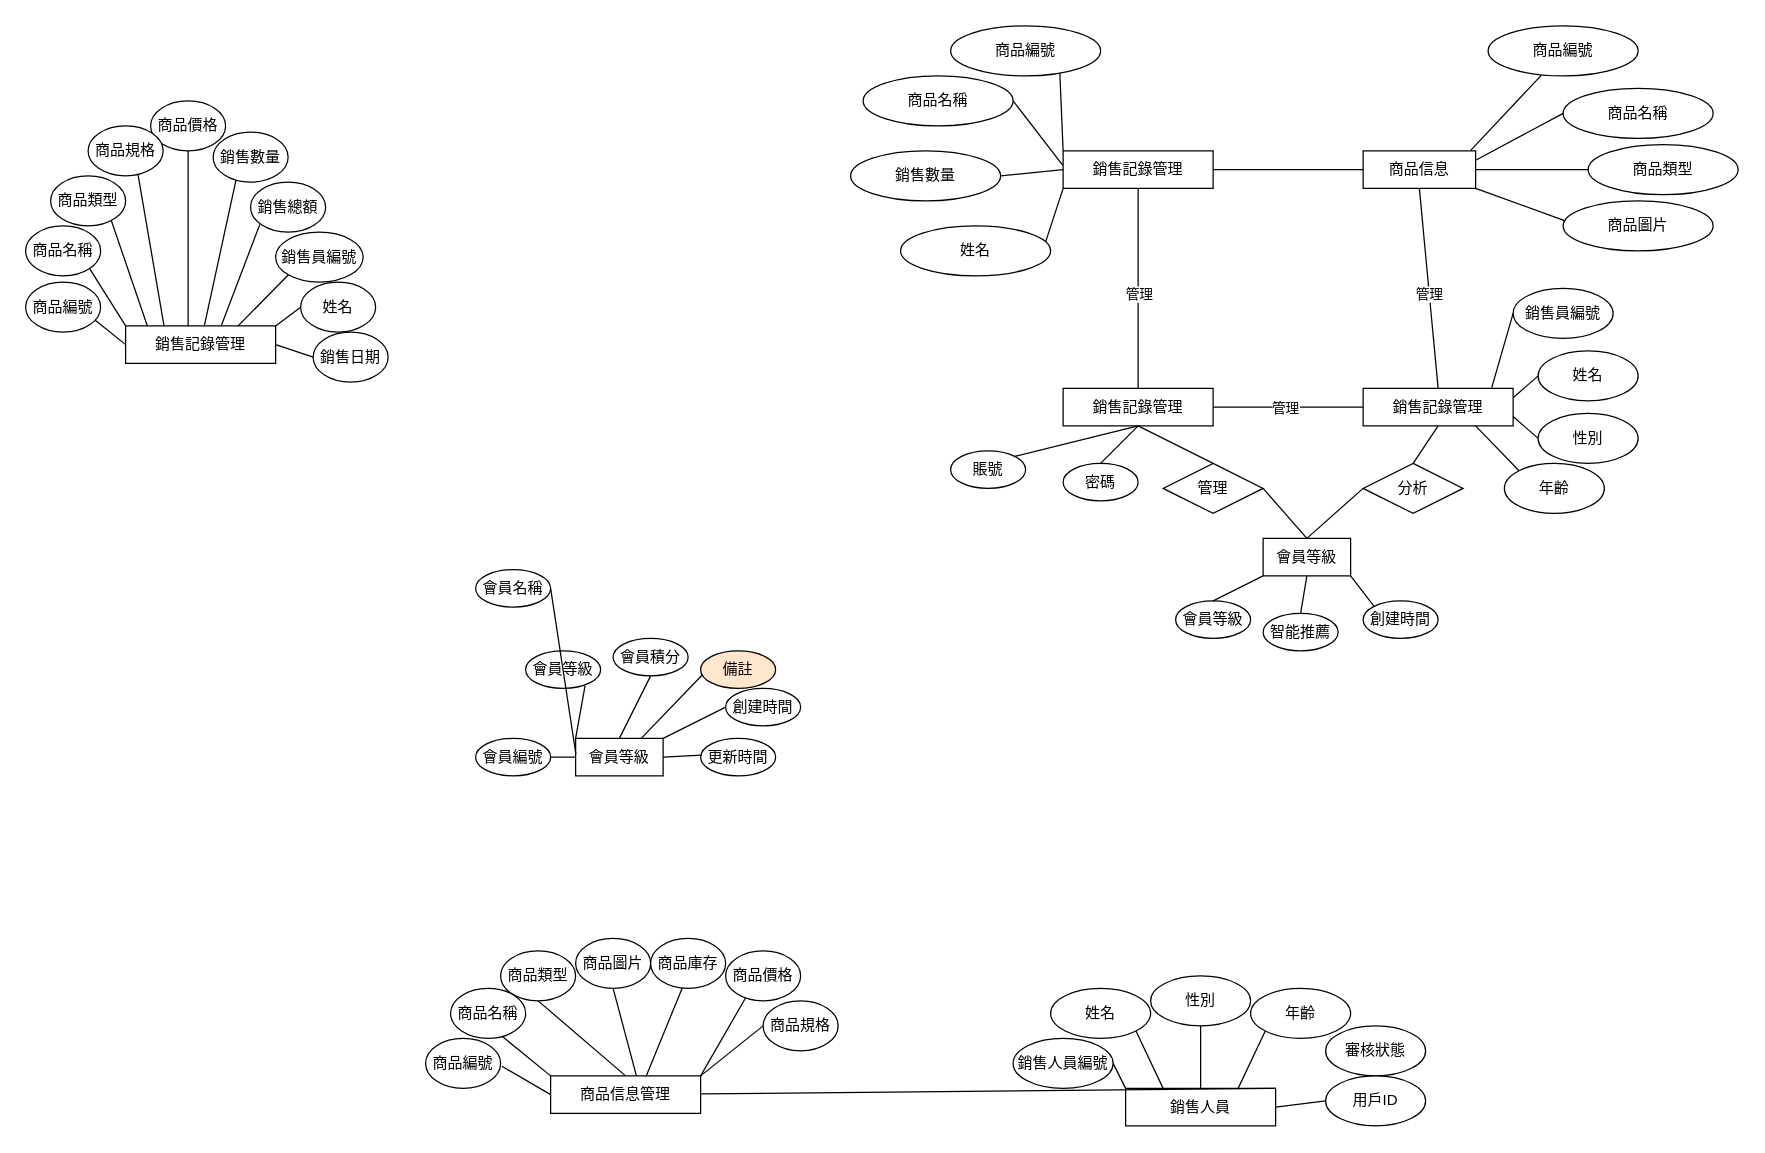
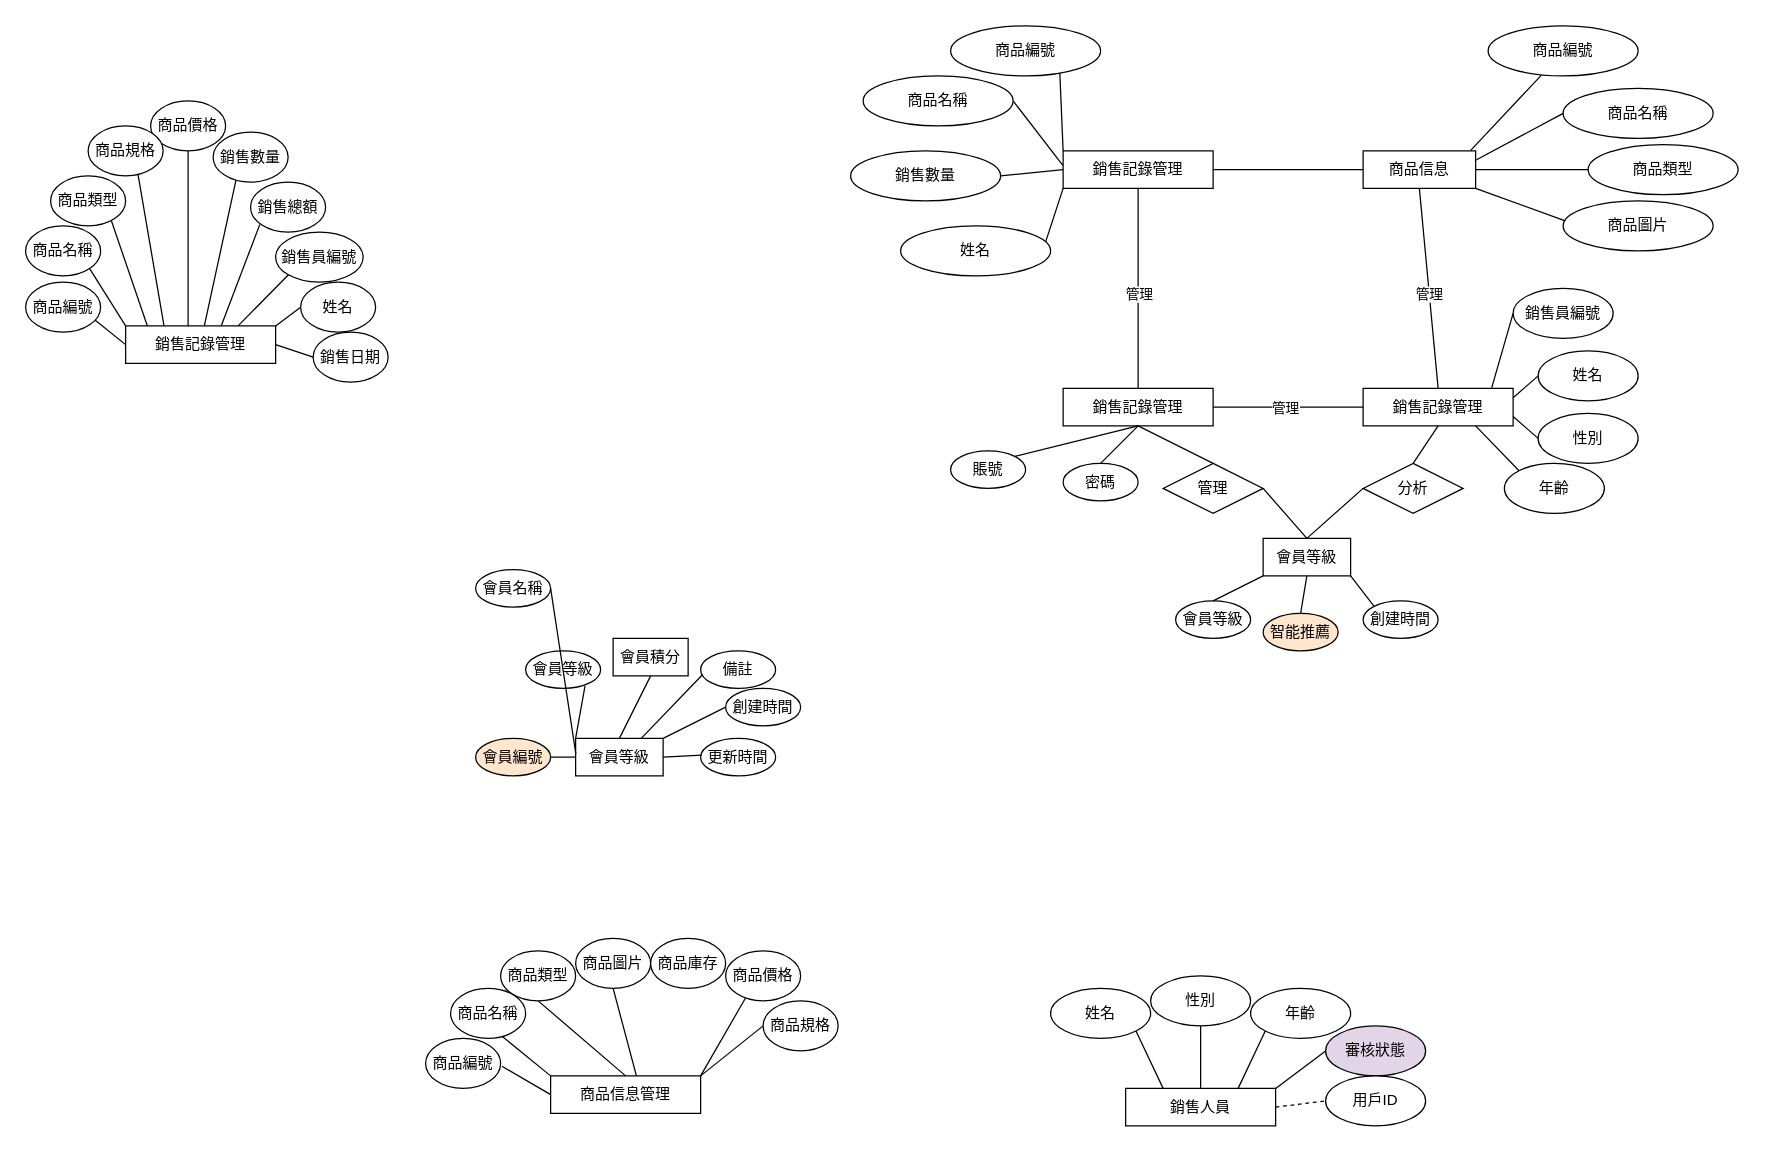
(1301, 632) -> (1301, 632)
(651, 657) -> (651, 657)
(738, 669) -> (738, 669)
(513, 757) -> (513, 757)
(664, 1032) -> none
(1376, 1051) -> (1376, 1051)
(1063, 1063) -> none
(1119, 1075) -> none
(962, 1091) -> (1301, 1069)
(1301, 1104) -> (1301, 1104)
